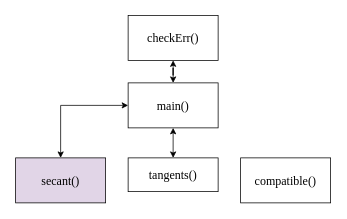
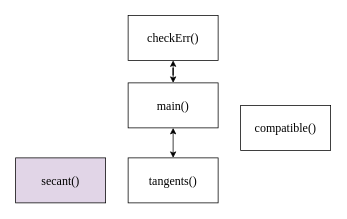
(68, 105) -> none
(173, 175) -> (173, 180)
(285, 180) -> (285, 128)
